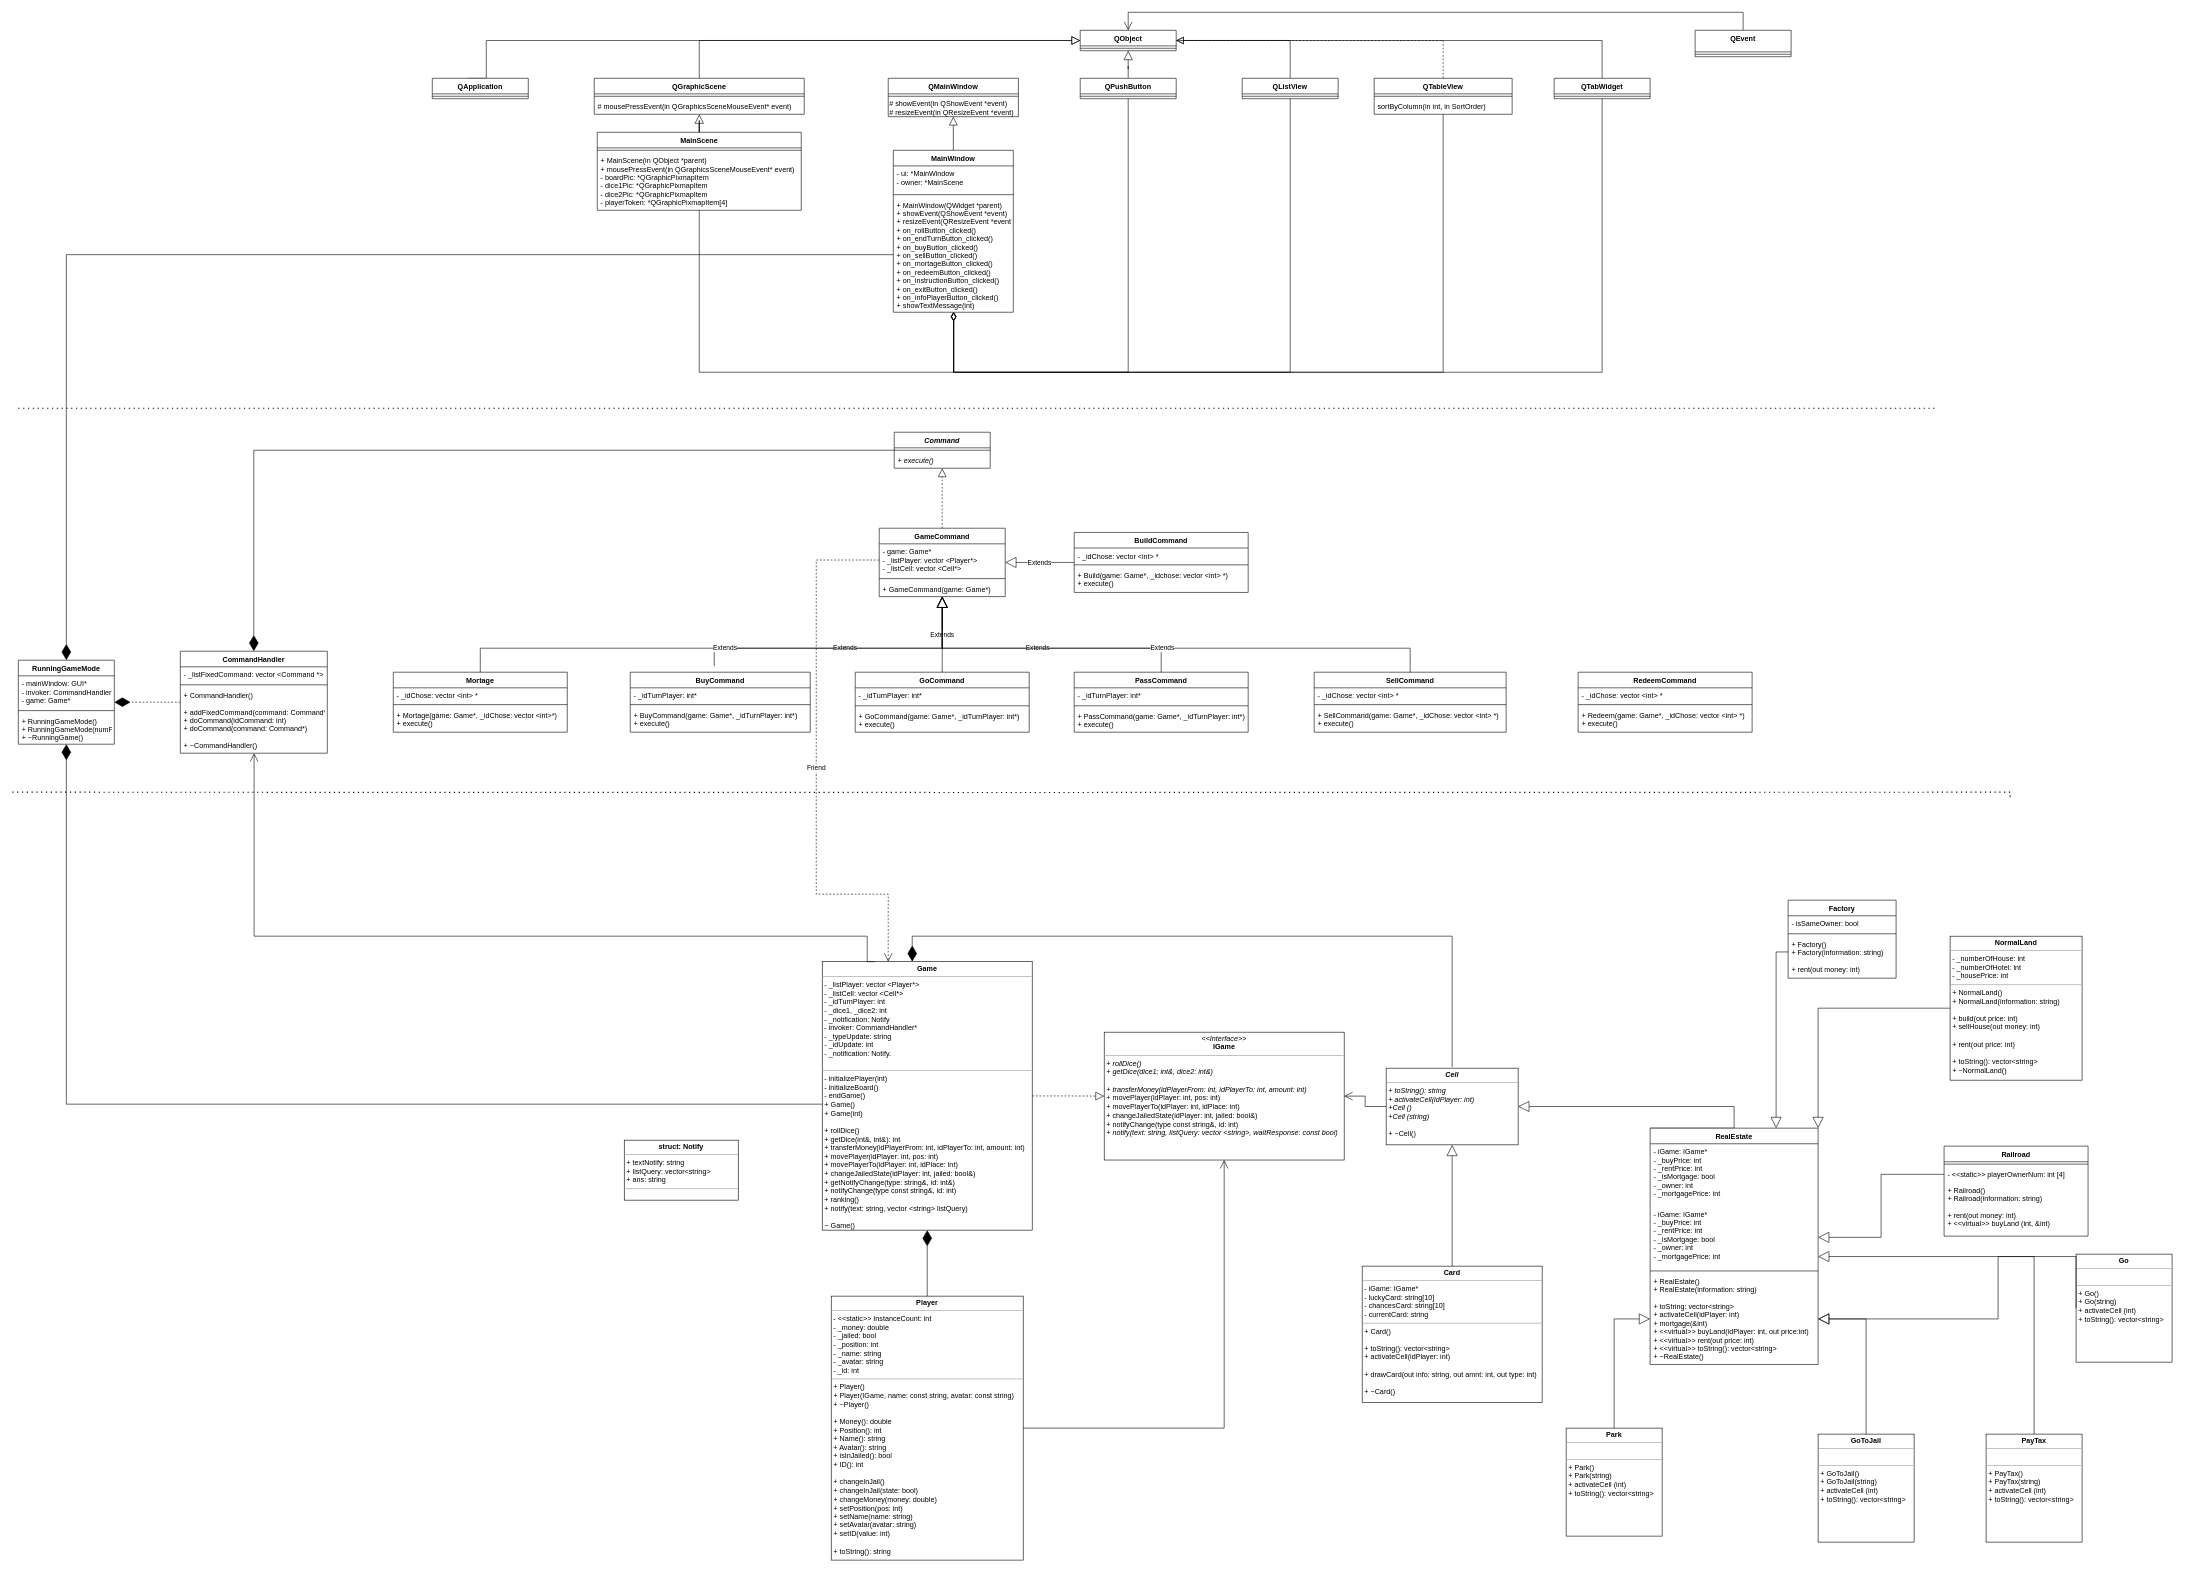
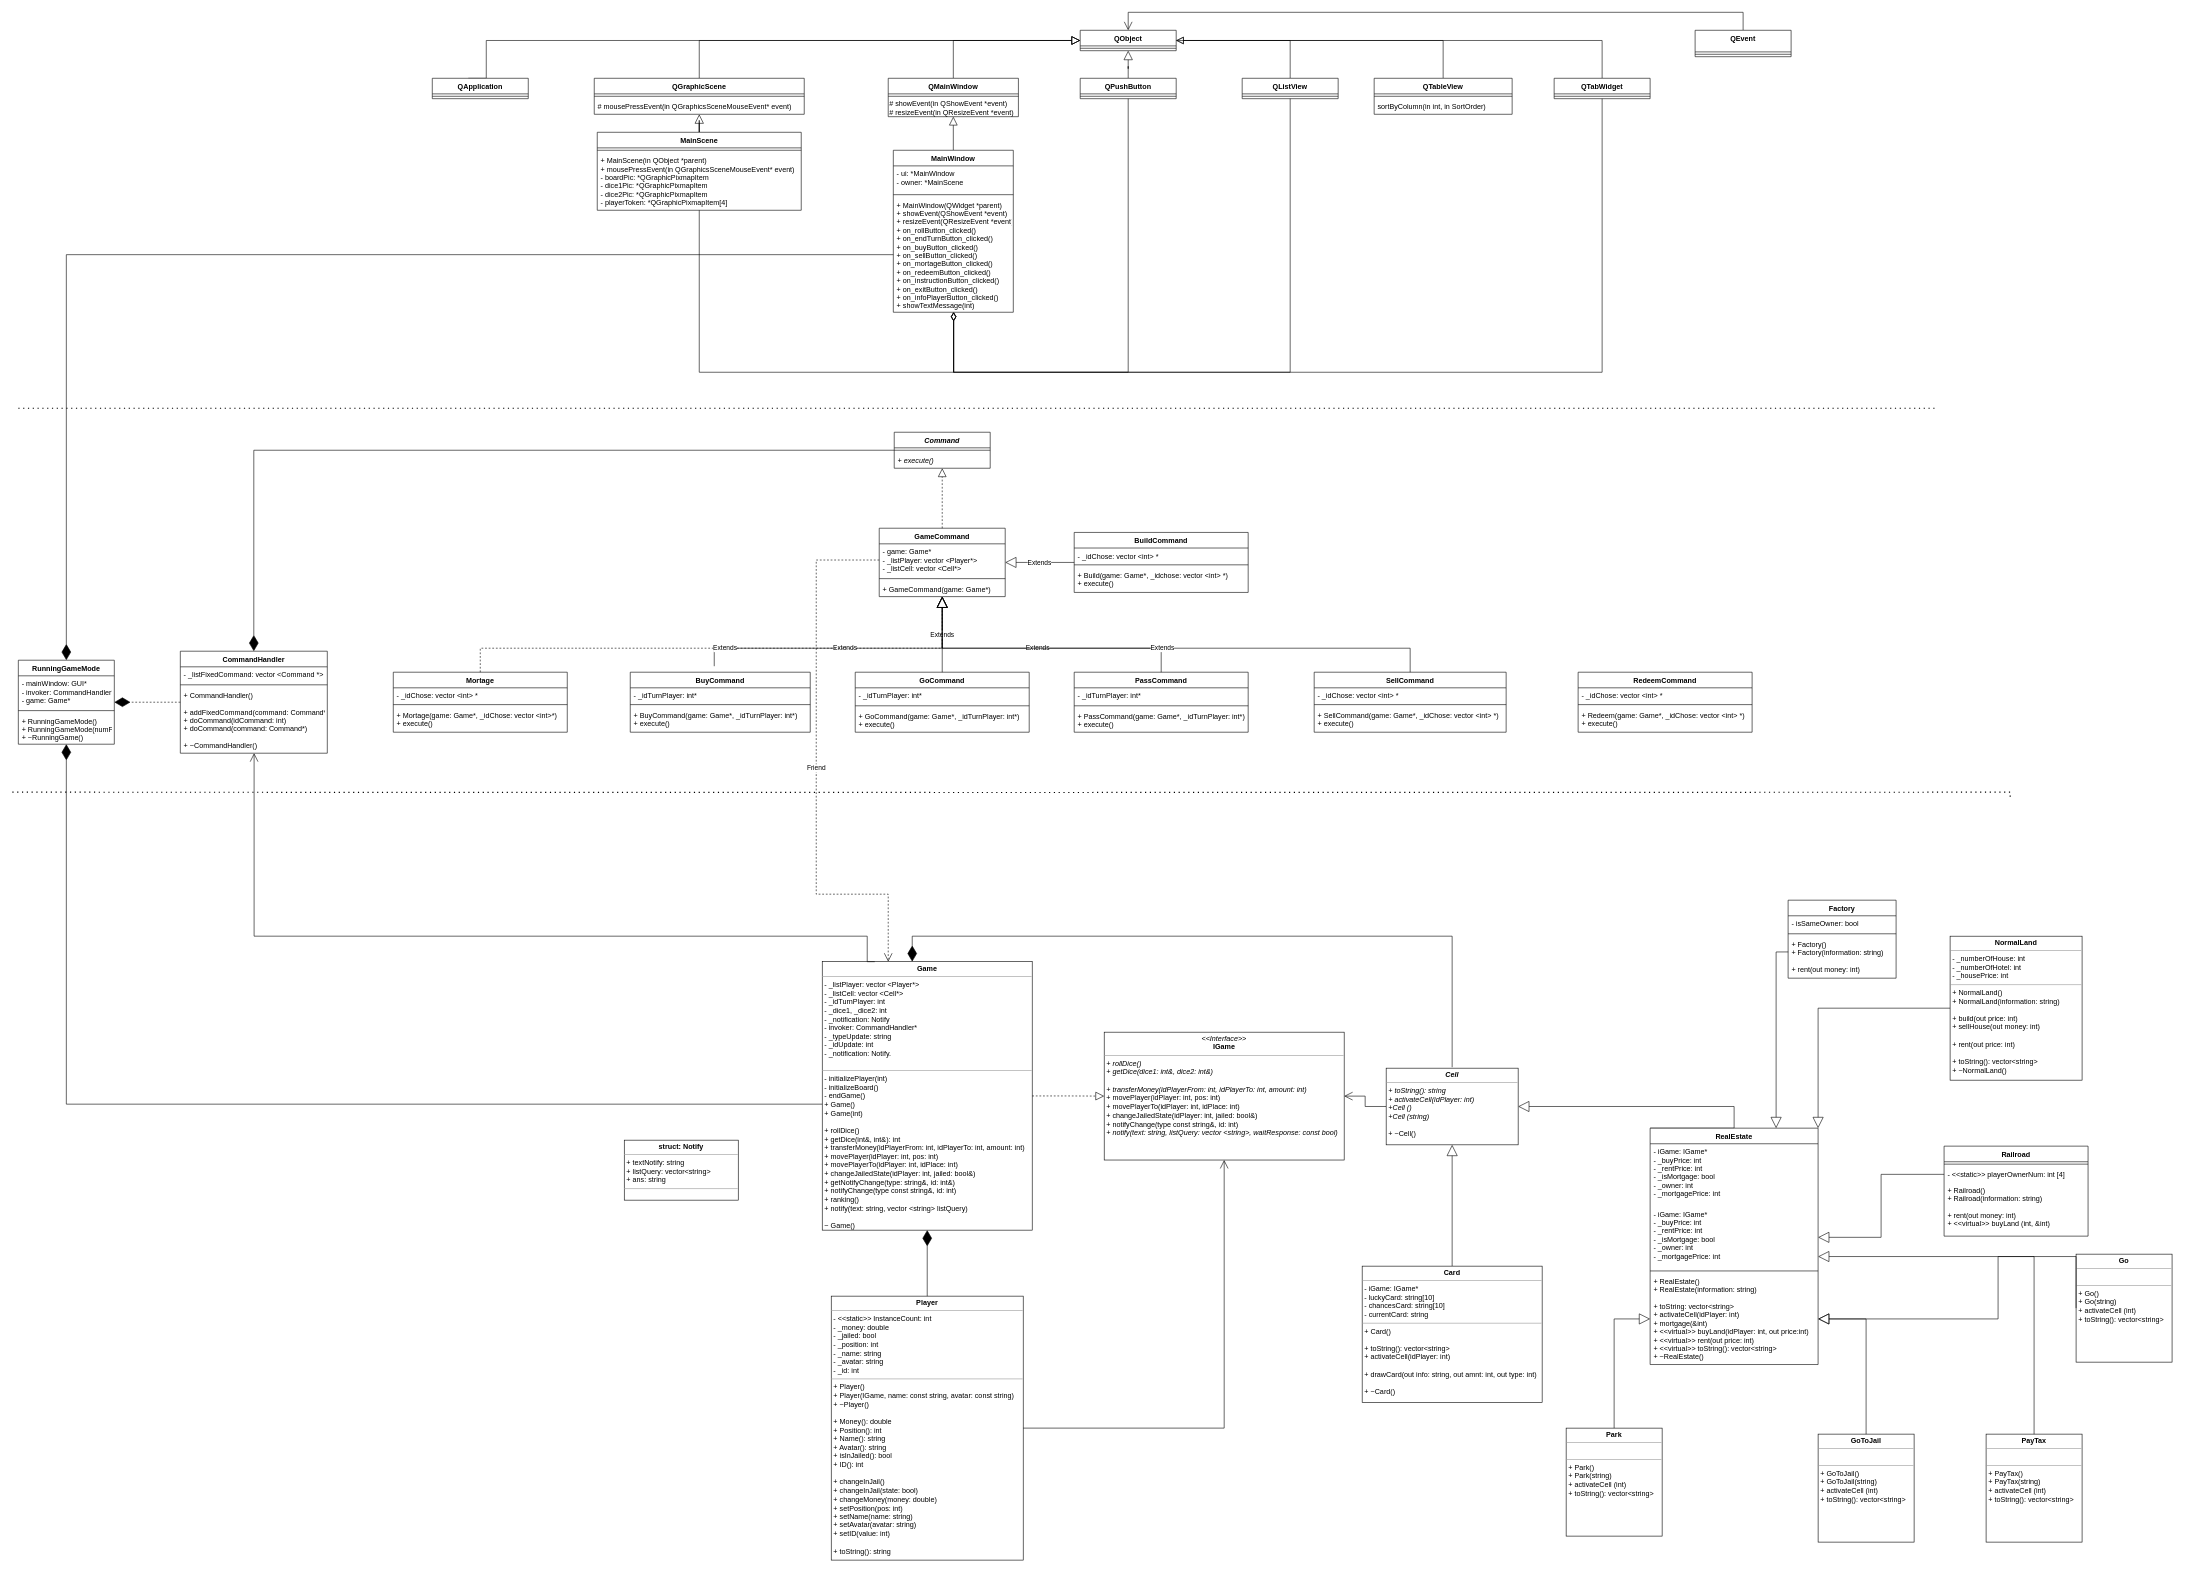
none -> (953, 60)
(1443, 60) -> (1443, 60)
(1443, 243) -> none
(584, 648) -> (584, 648)
